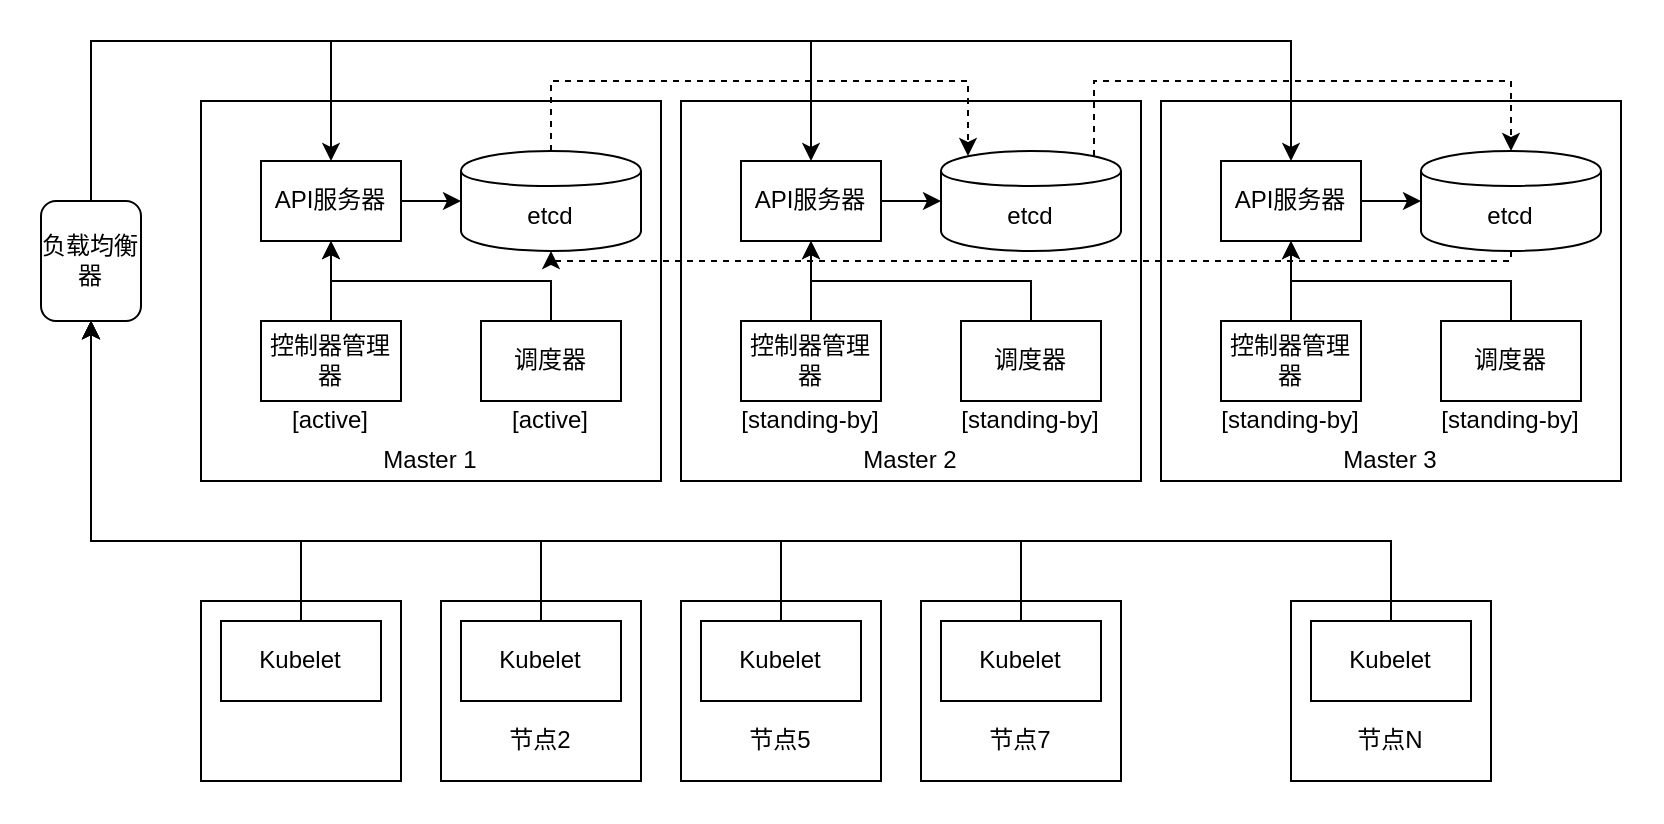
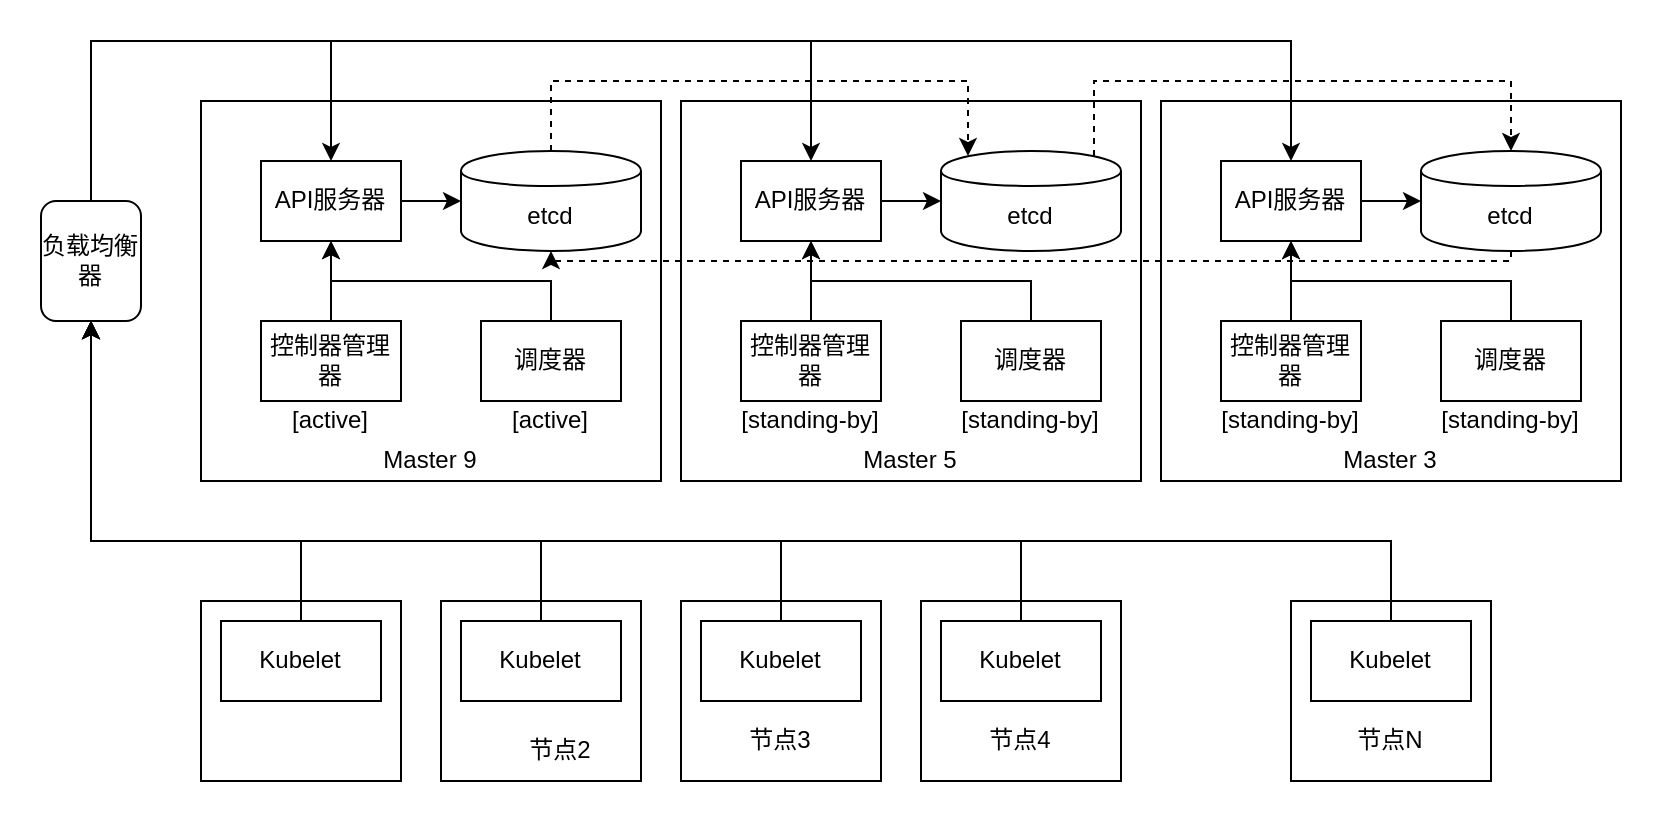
(431, 461) -> (431, 461)
(911, 461) -> (911, 461)
(541, 741) -> (561, 751)
(781, 741) -> (781, 741)
(1021, 741) -> (1021, 741)
